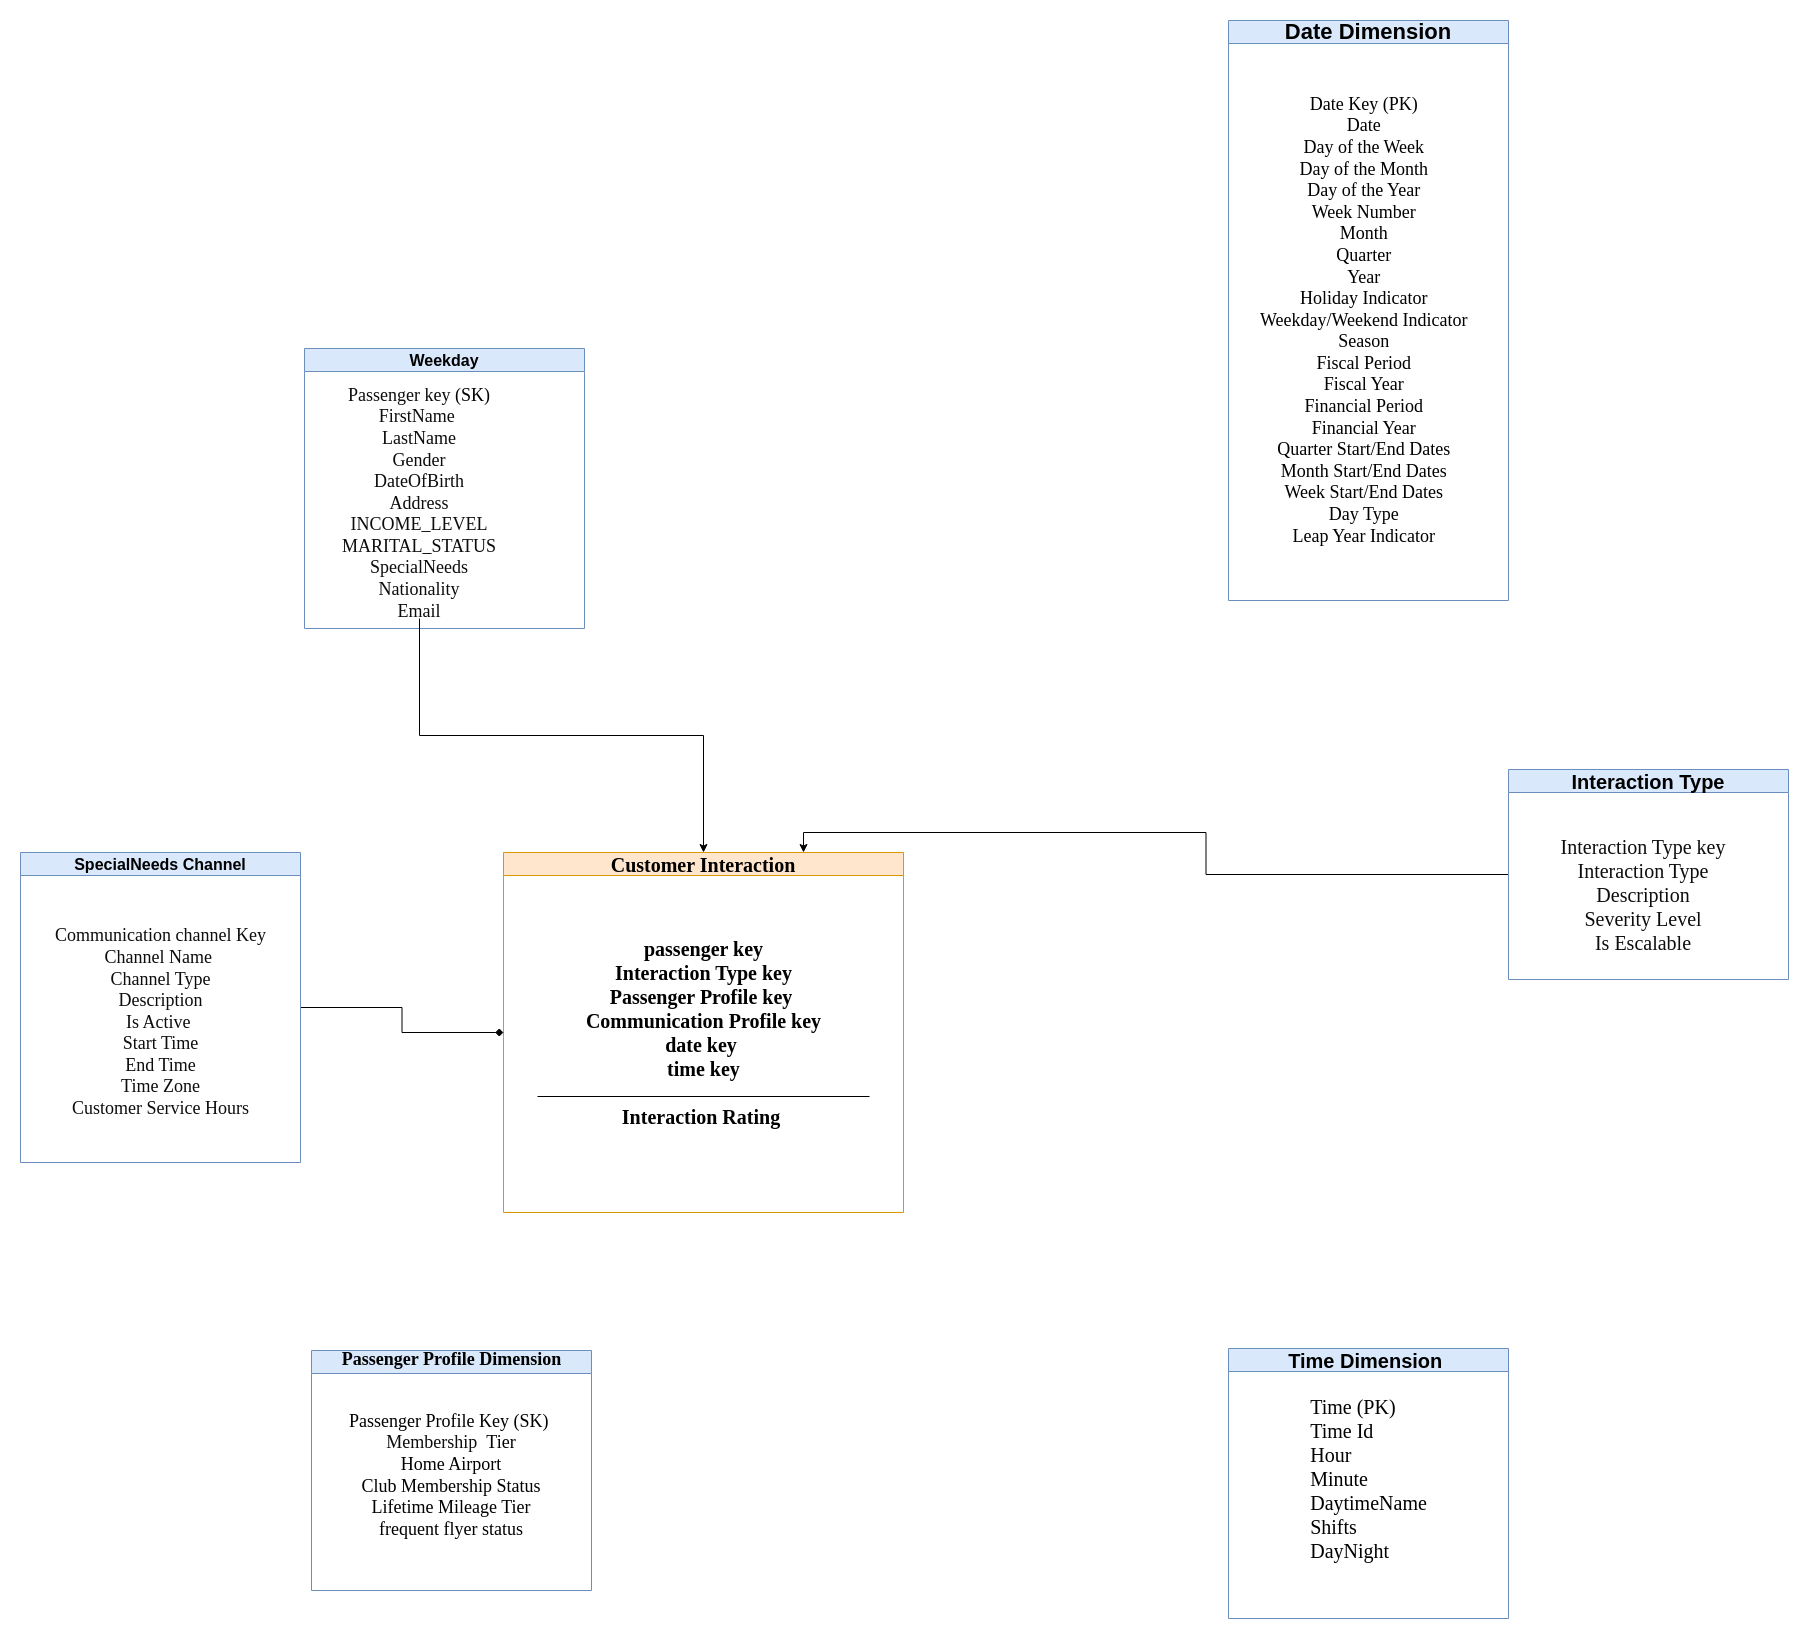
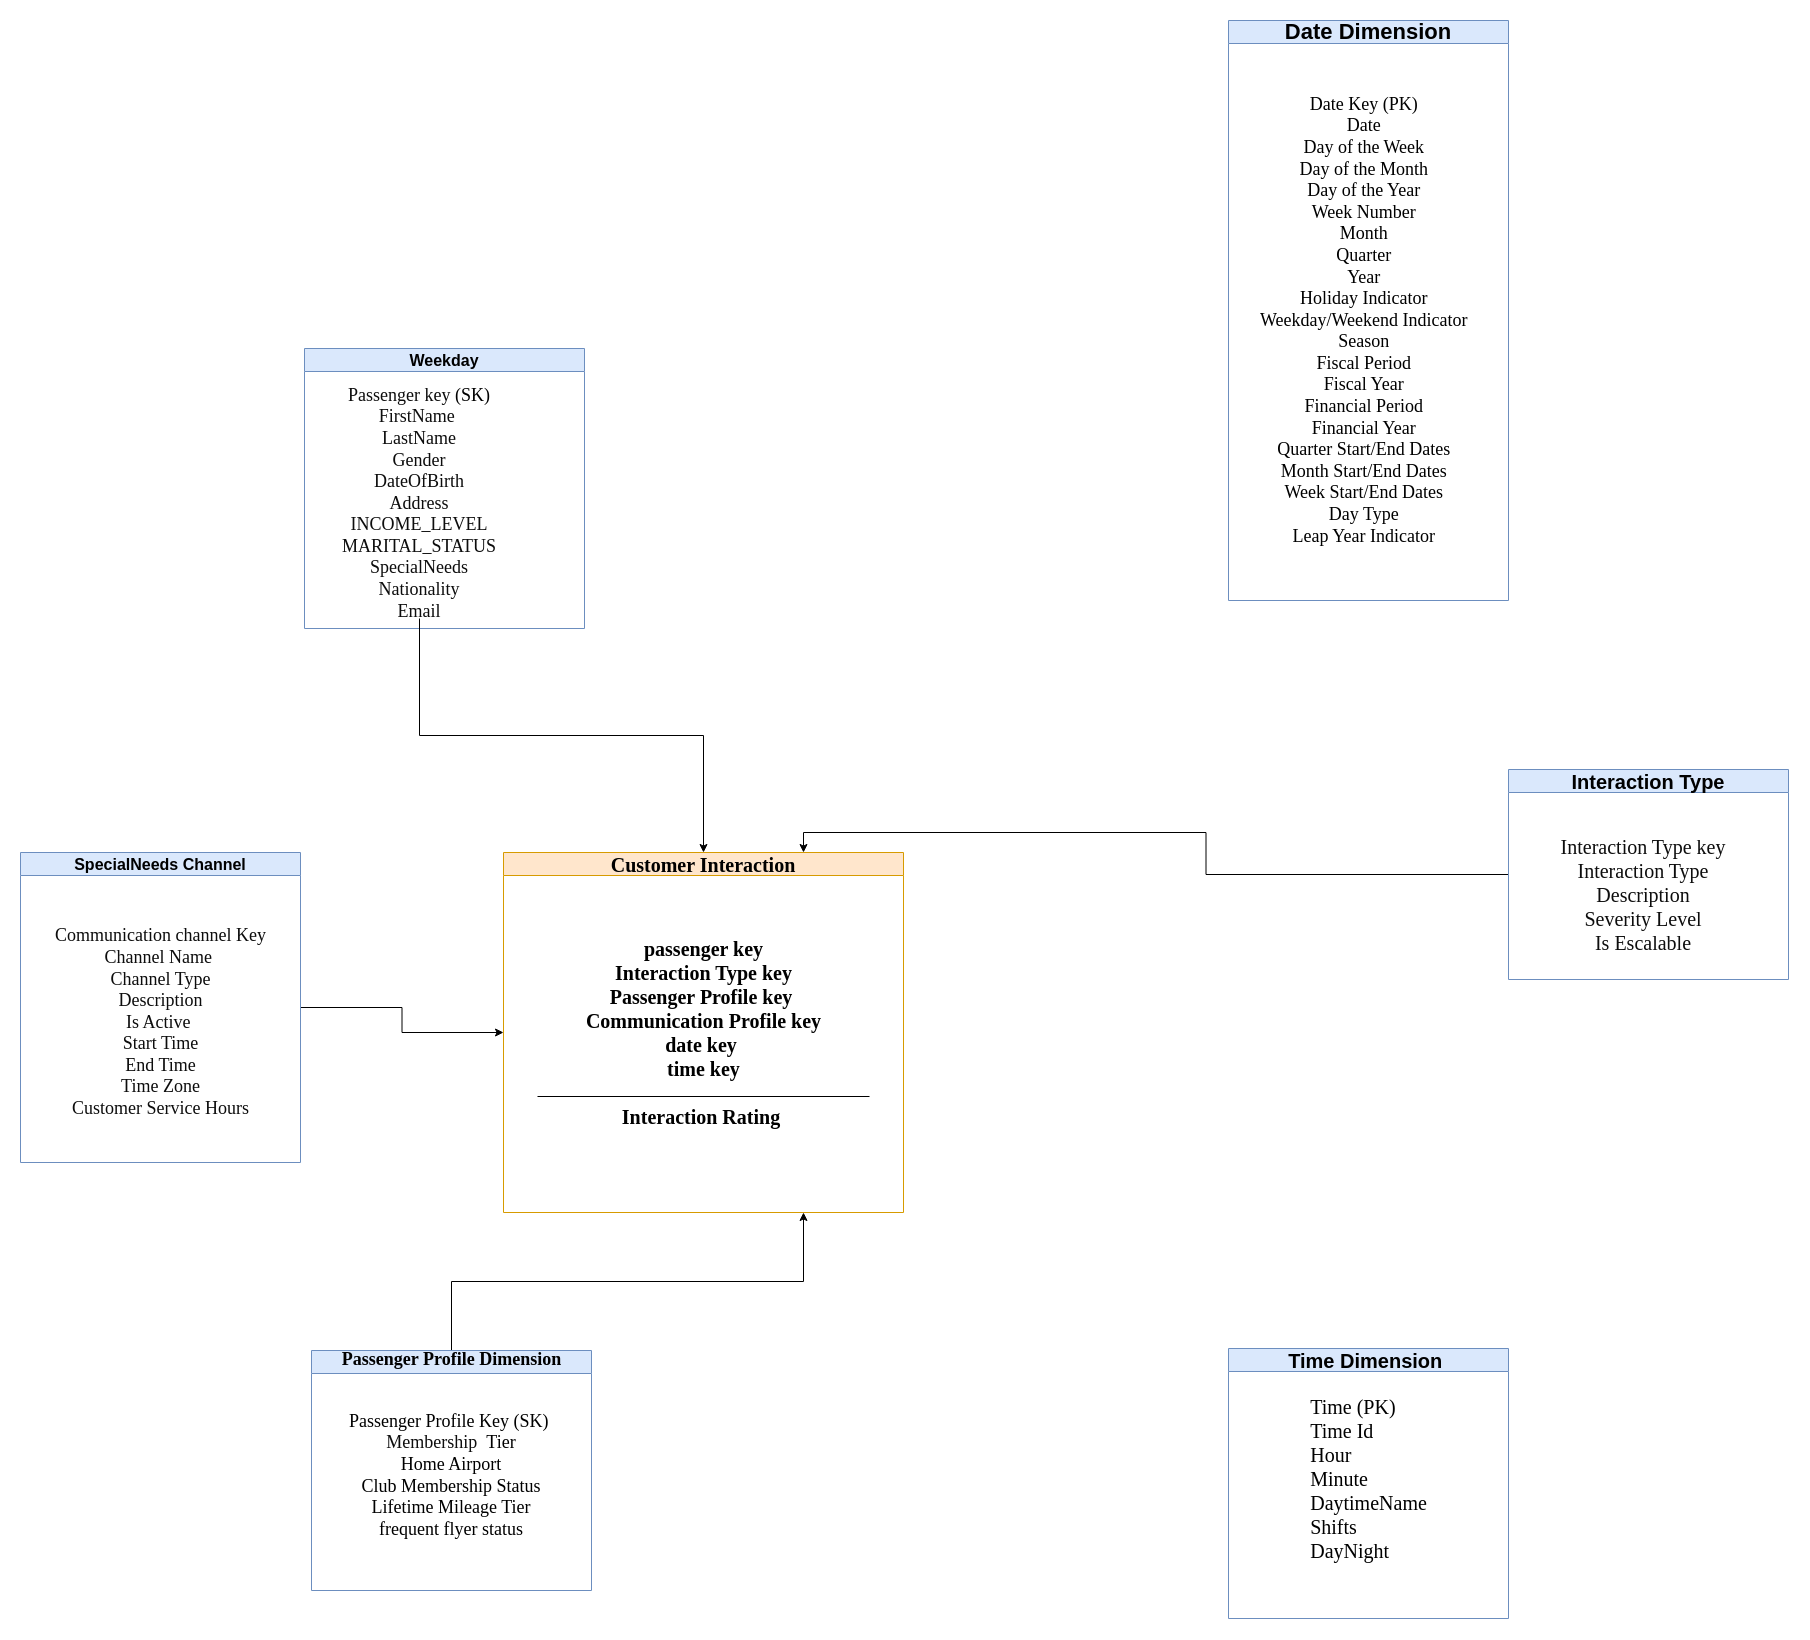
(495, 1033) -> (495, 1033)
none -> (624, 1282)
